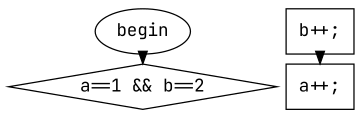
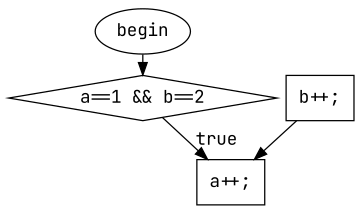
none -> (180, 134)
